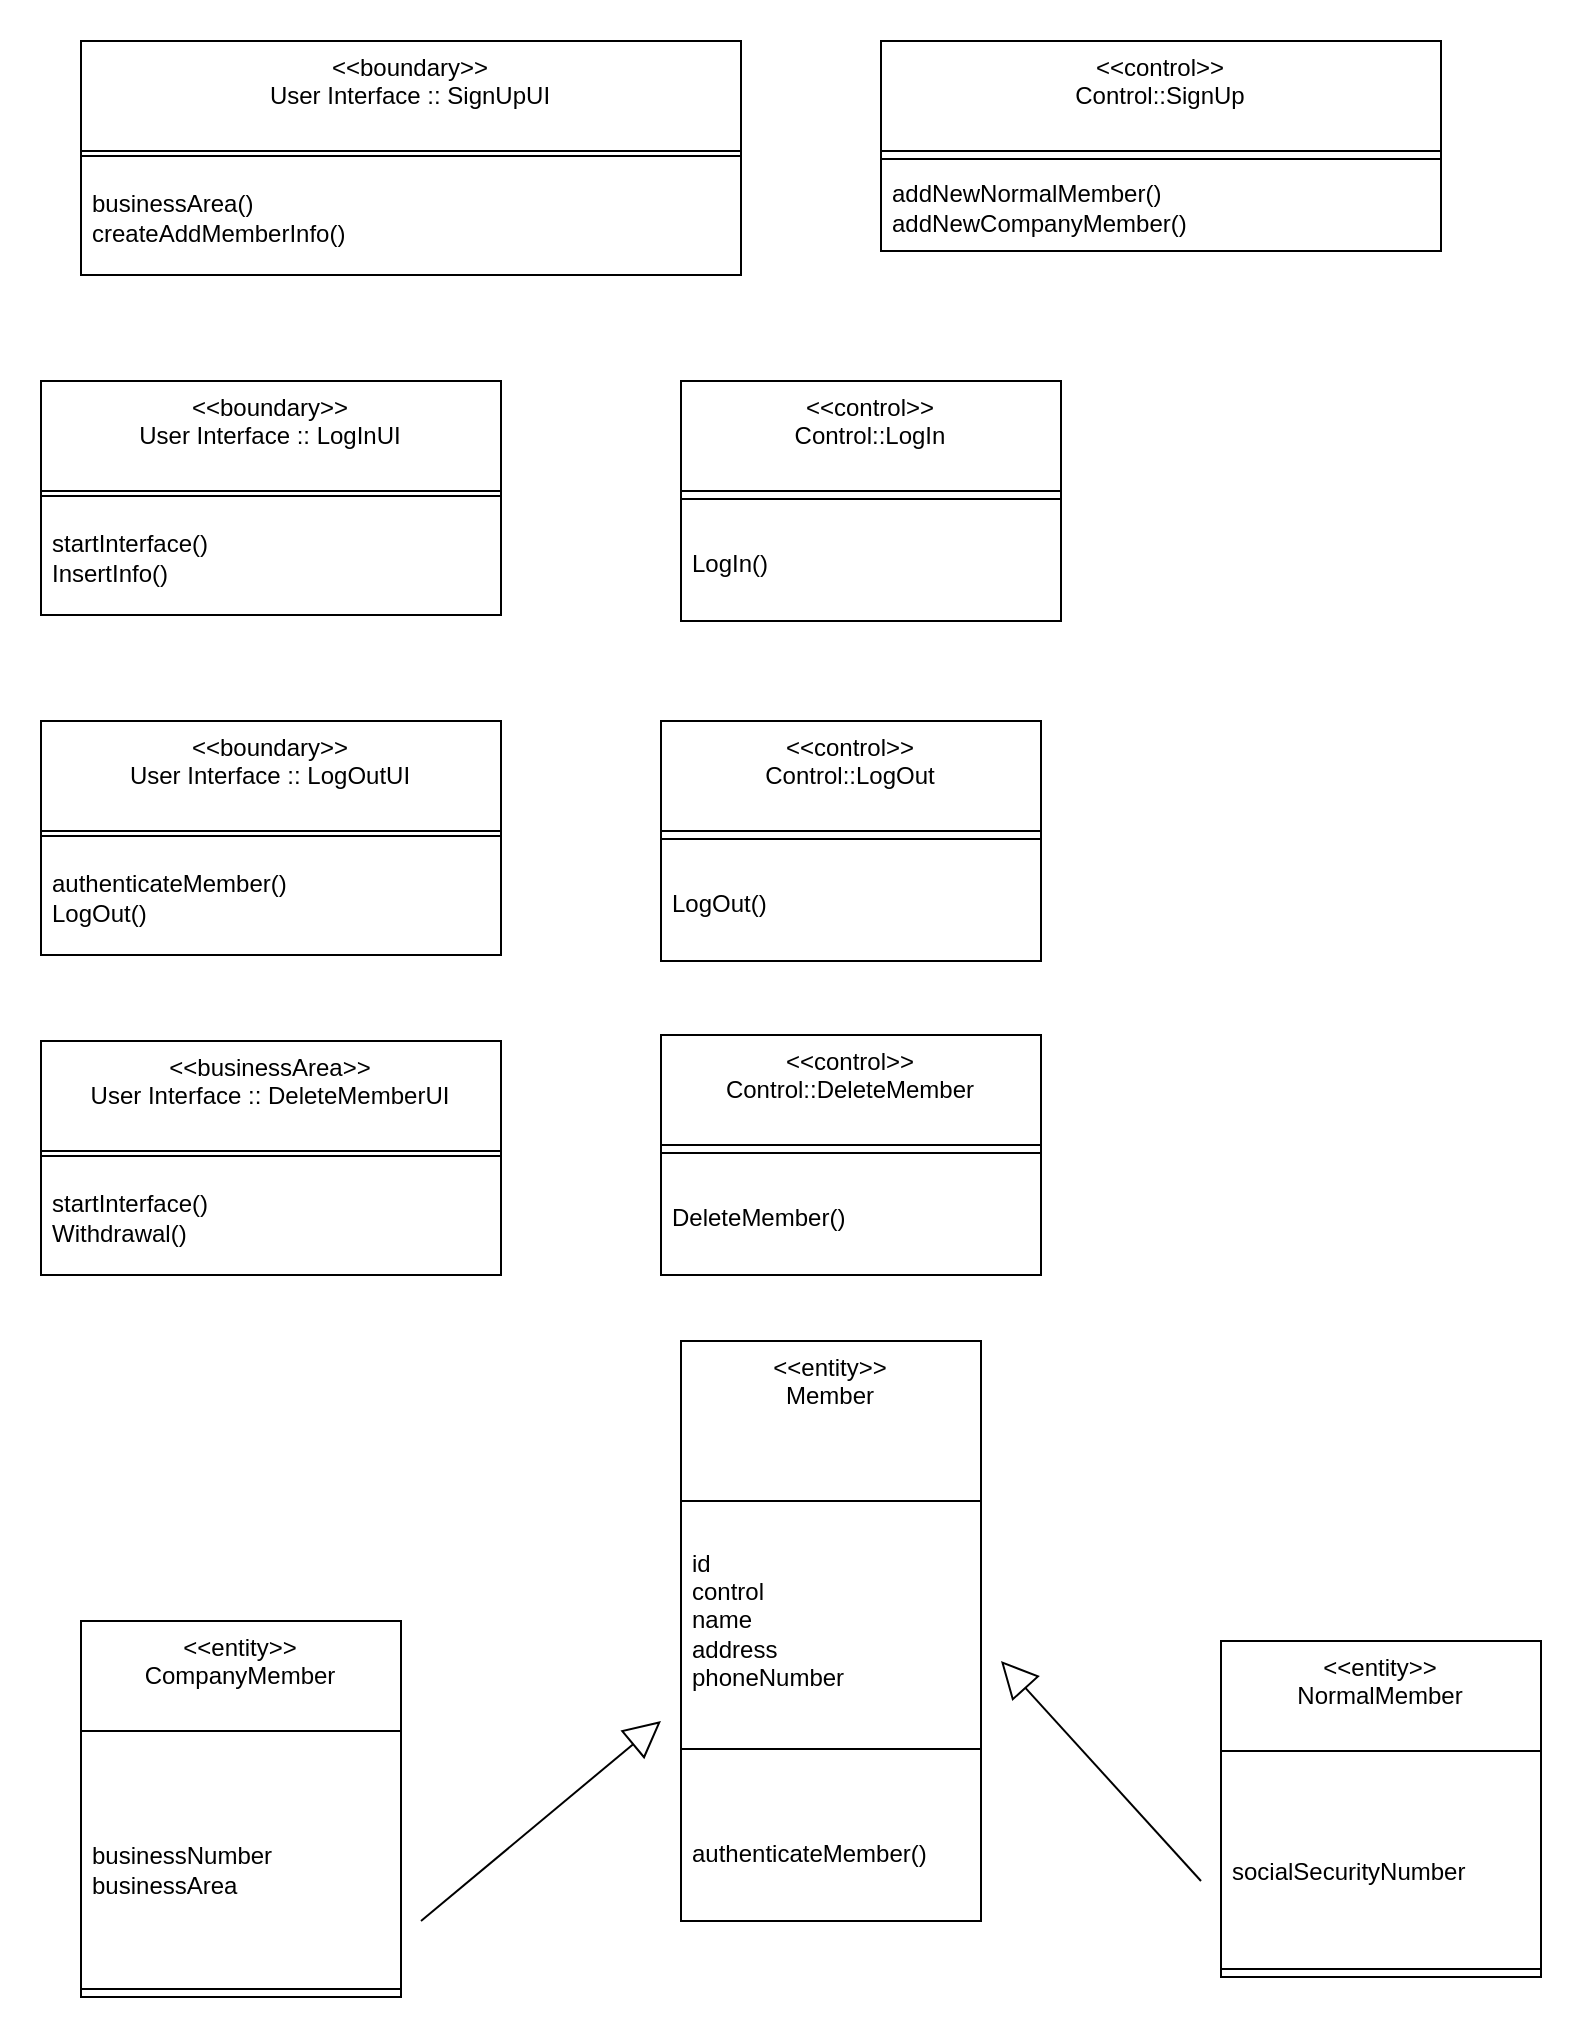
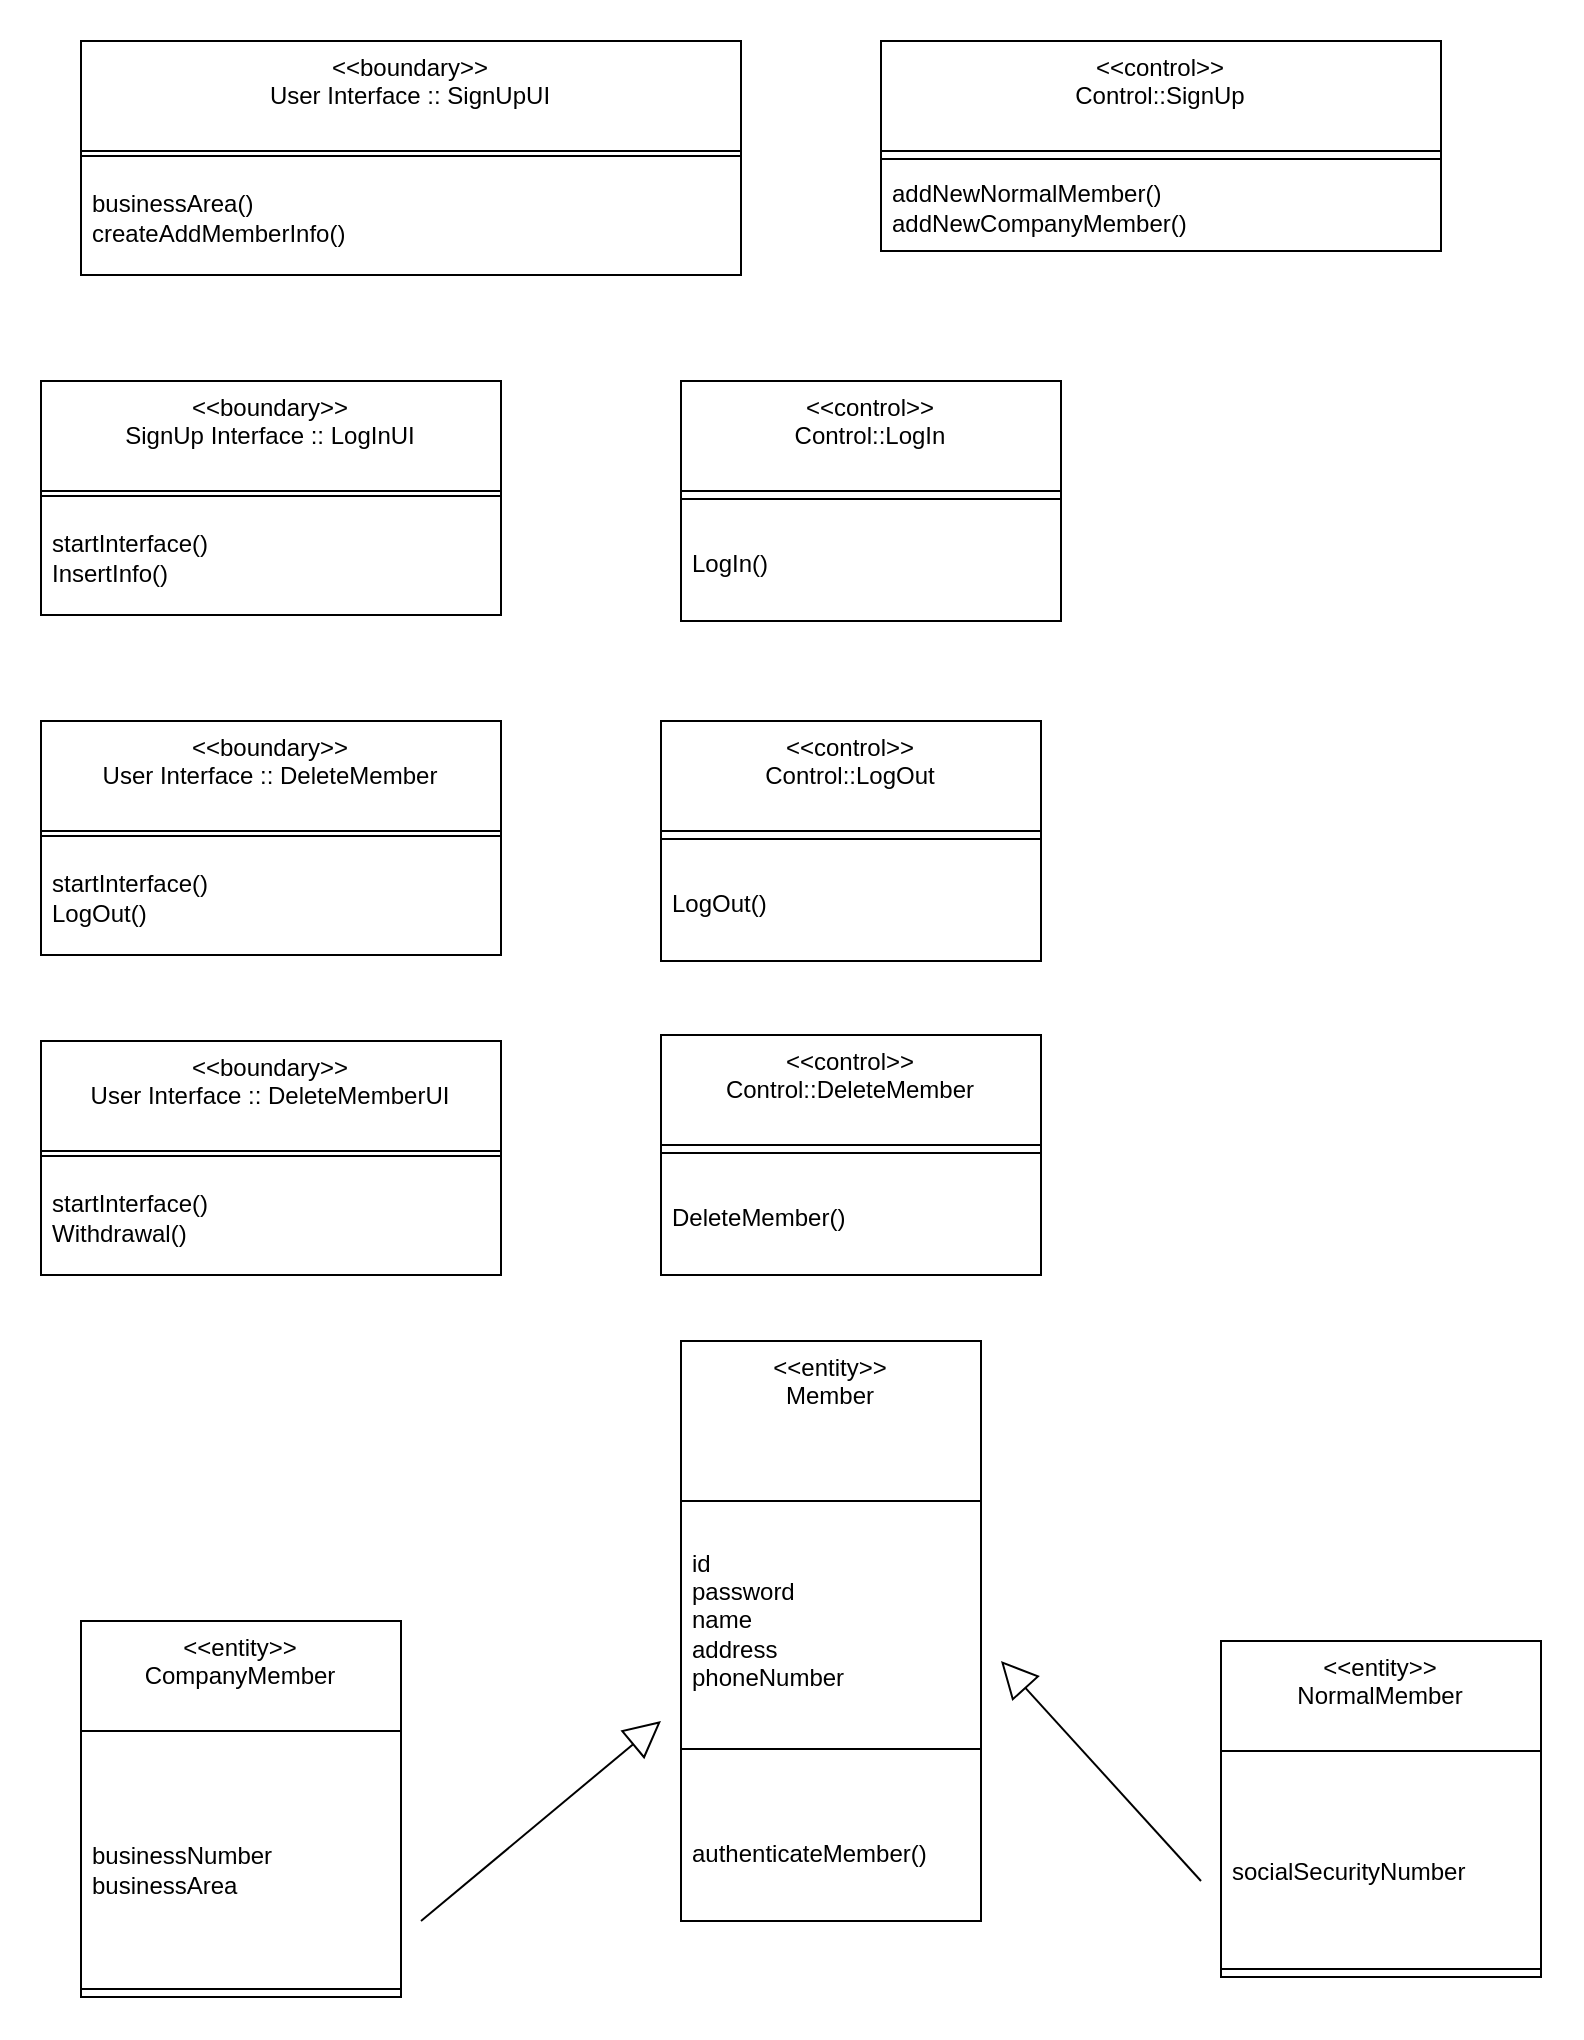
(271, 424) -> (271, 424)
(271, 764) -> (271, 764)
(184, 899) -> (161, 899)
(271, 1084) -> (271, 1084)
(767, 1621) -> (767, 1621)
